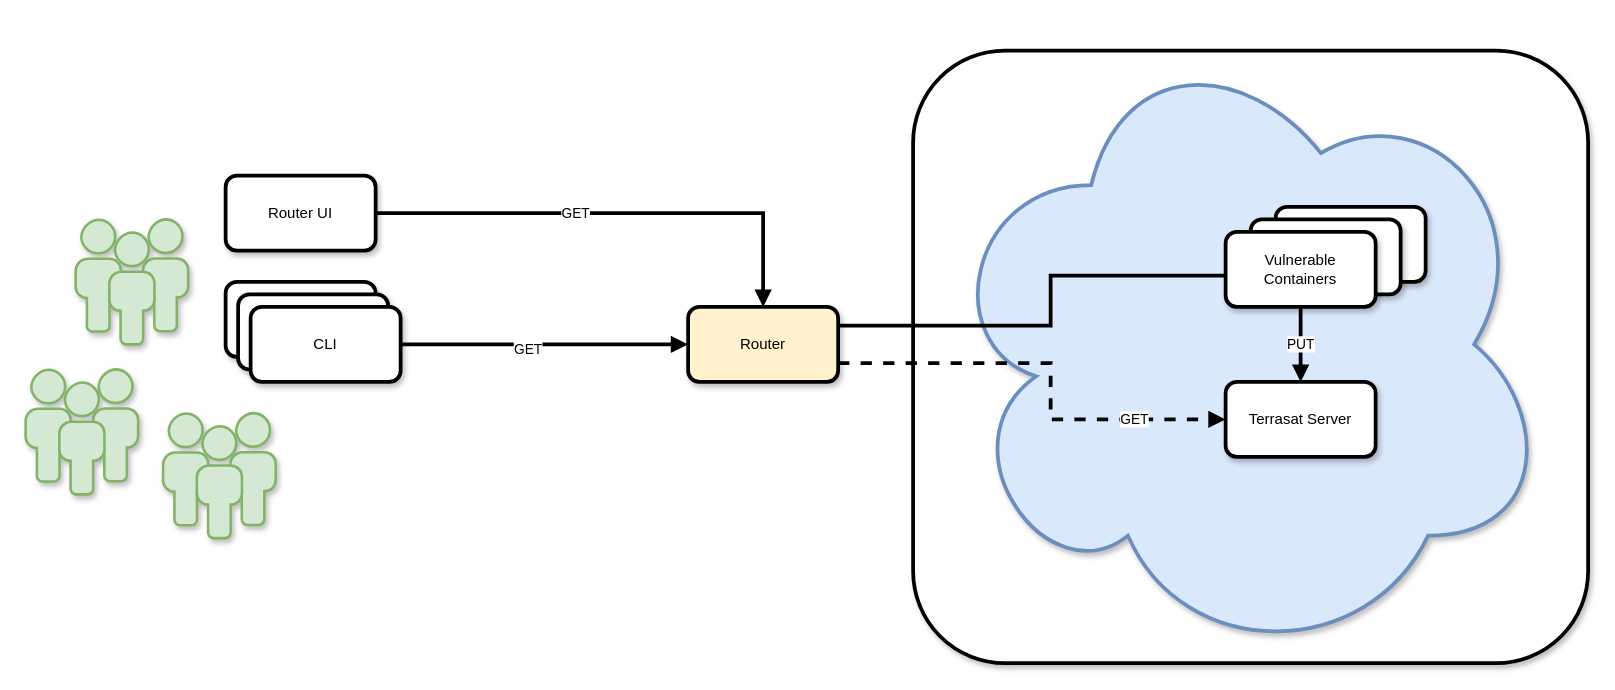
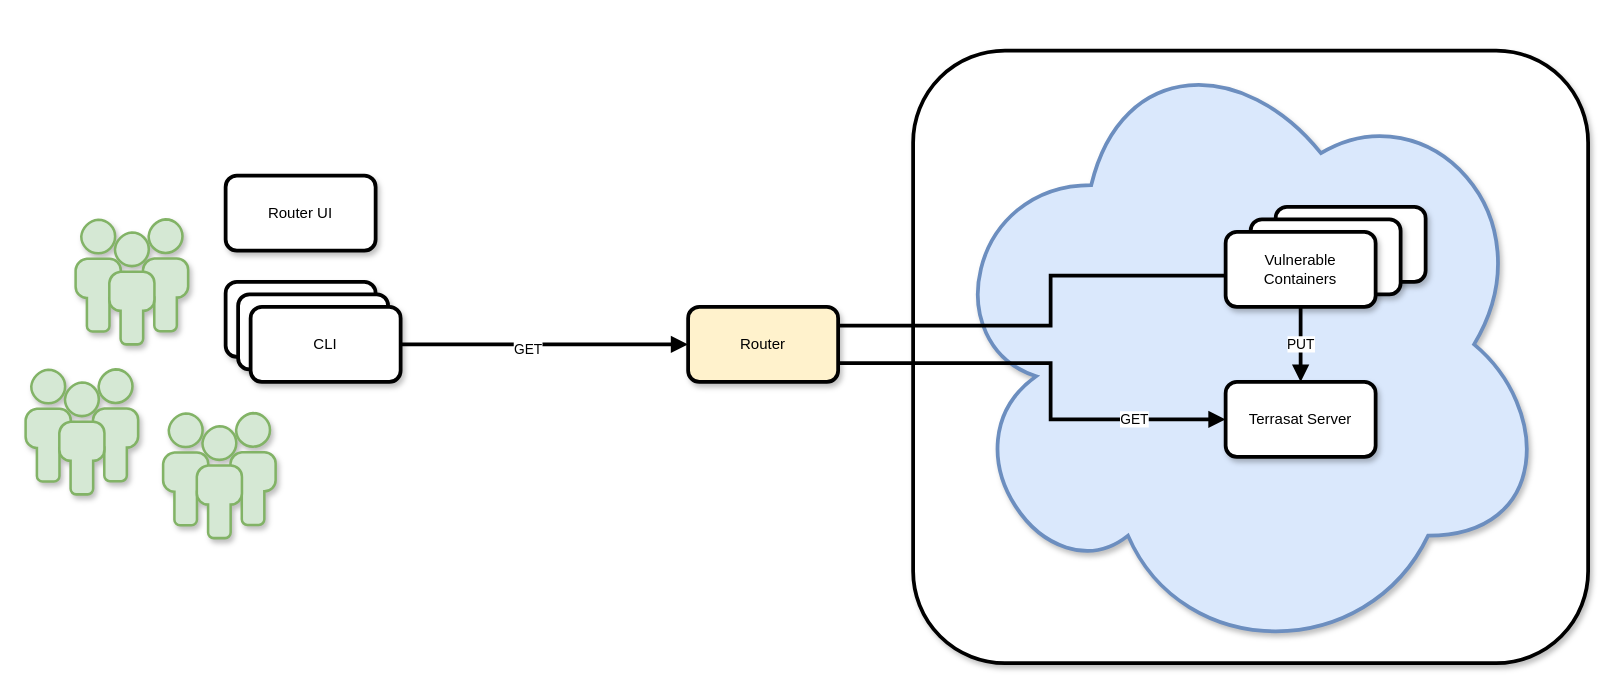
(608, 213) -> none
(1047, 363) -> (1047, 363)
